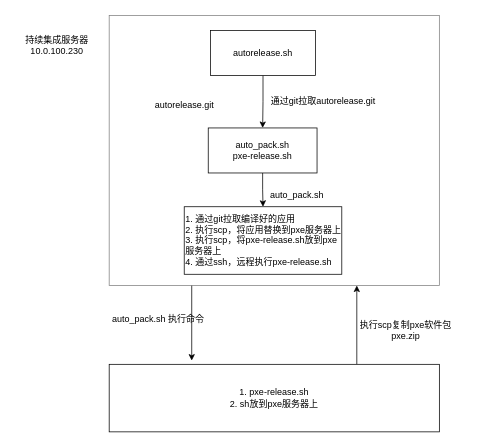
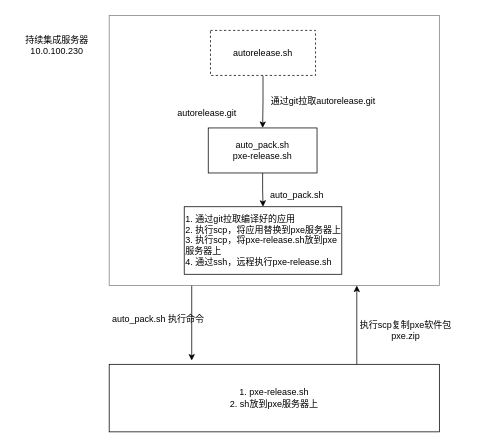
(263, 53) -> (263, 53)
(184, 105) -> (207, 113)
